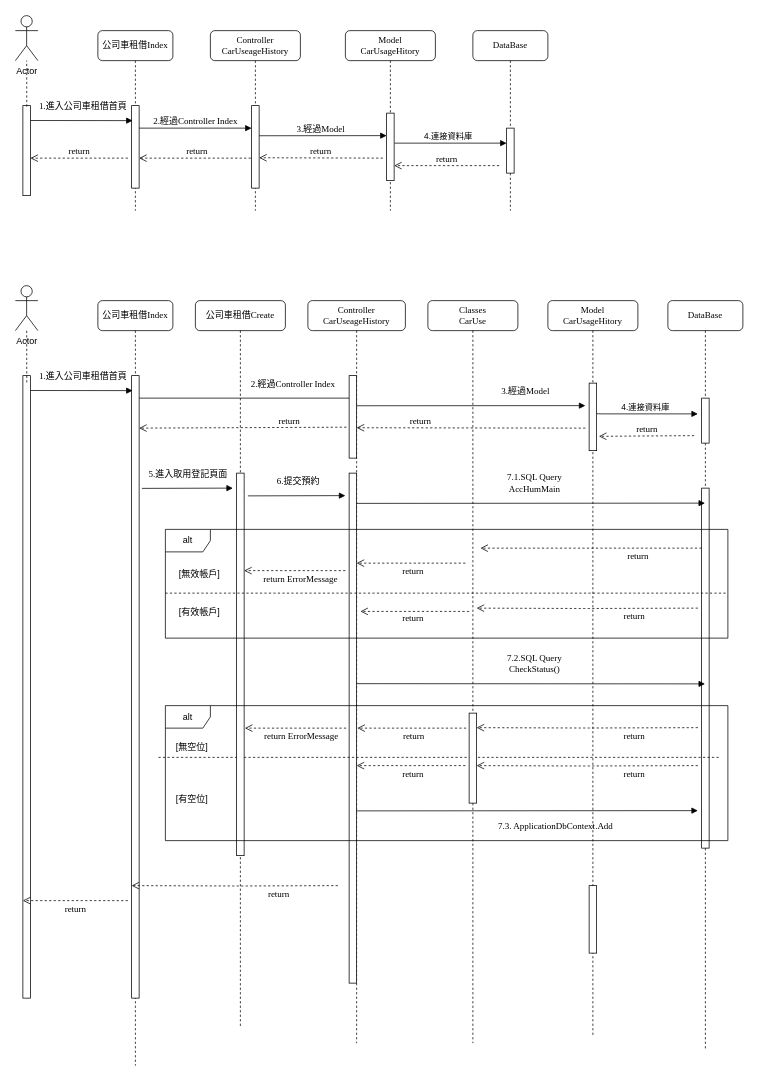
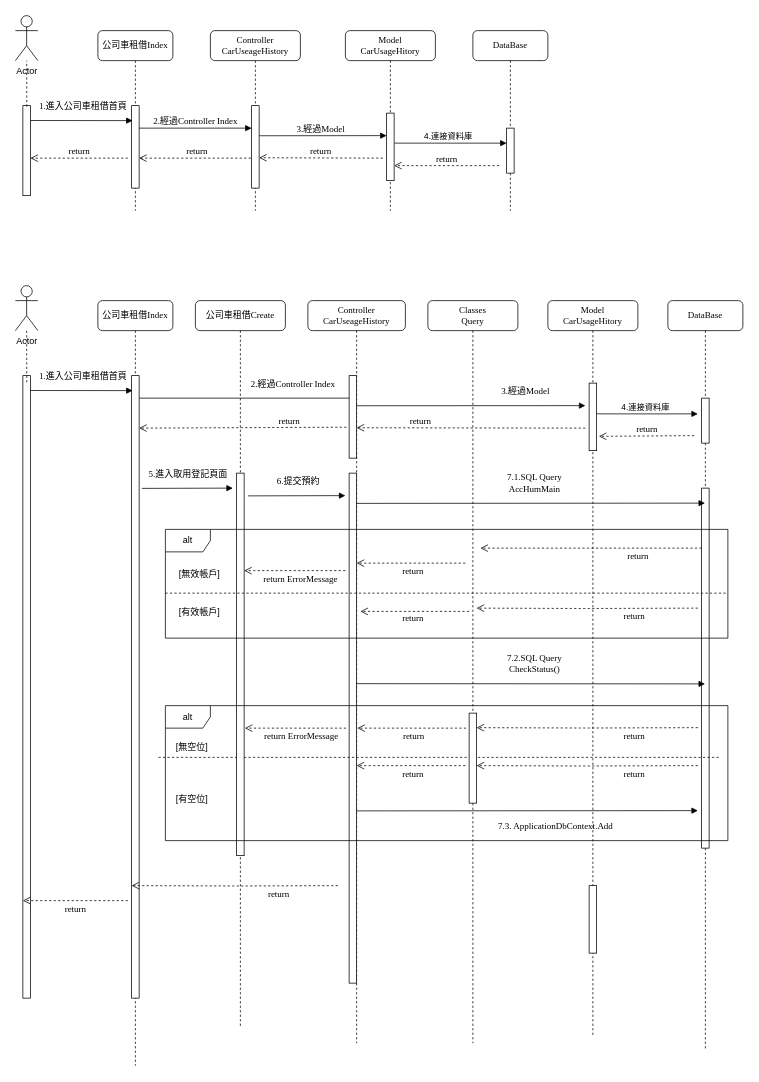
(473, 315) -> (473, 315)
